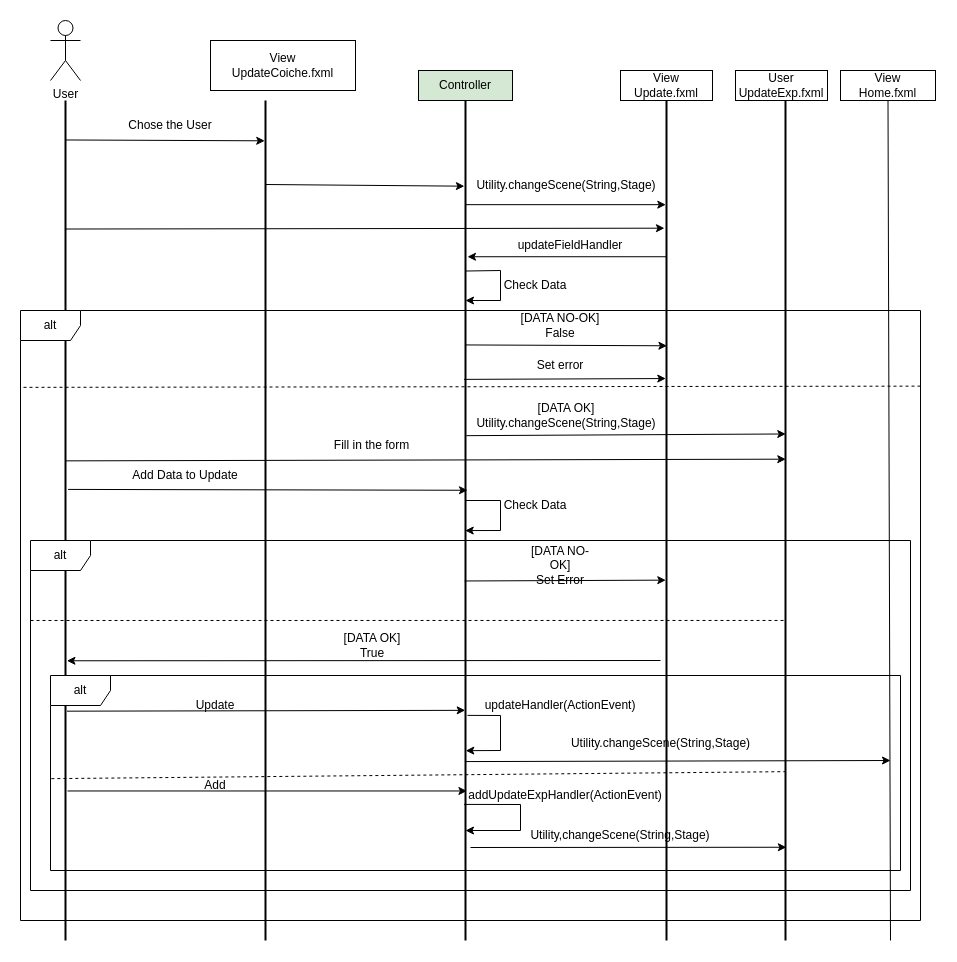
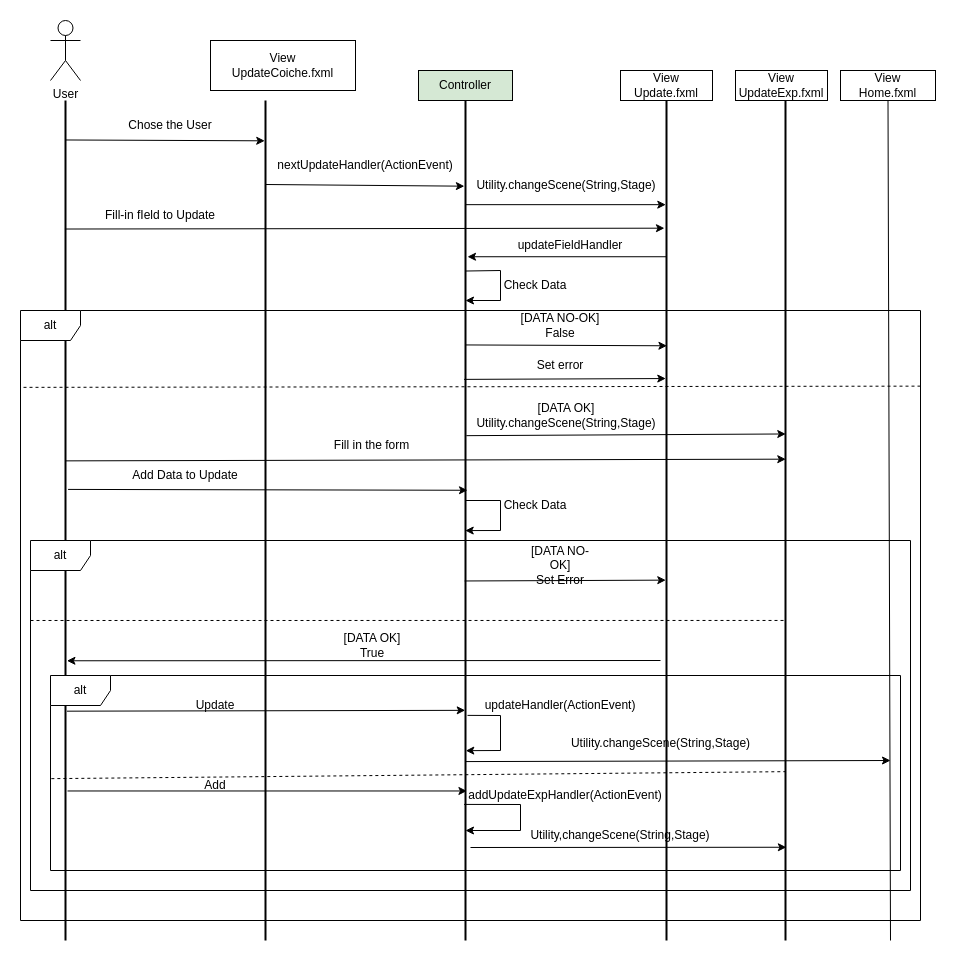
(782, 86) -> (782, 86)
none -> (366, 166)
none -> (161, 216)
